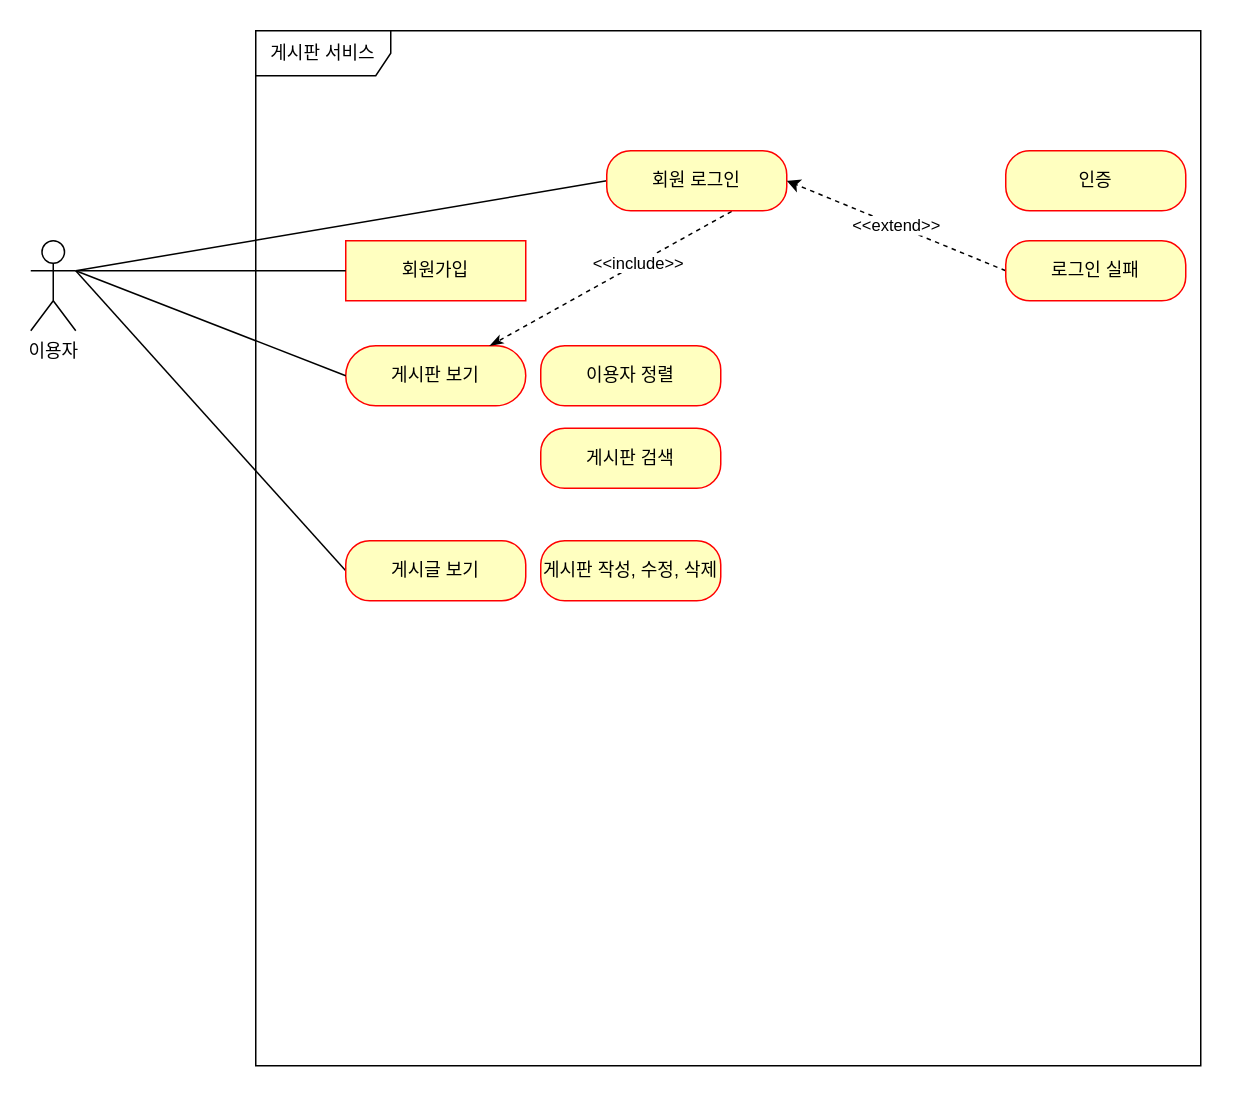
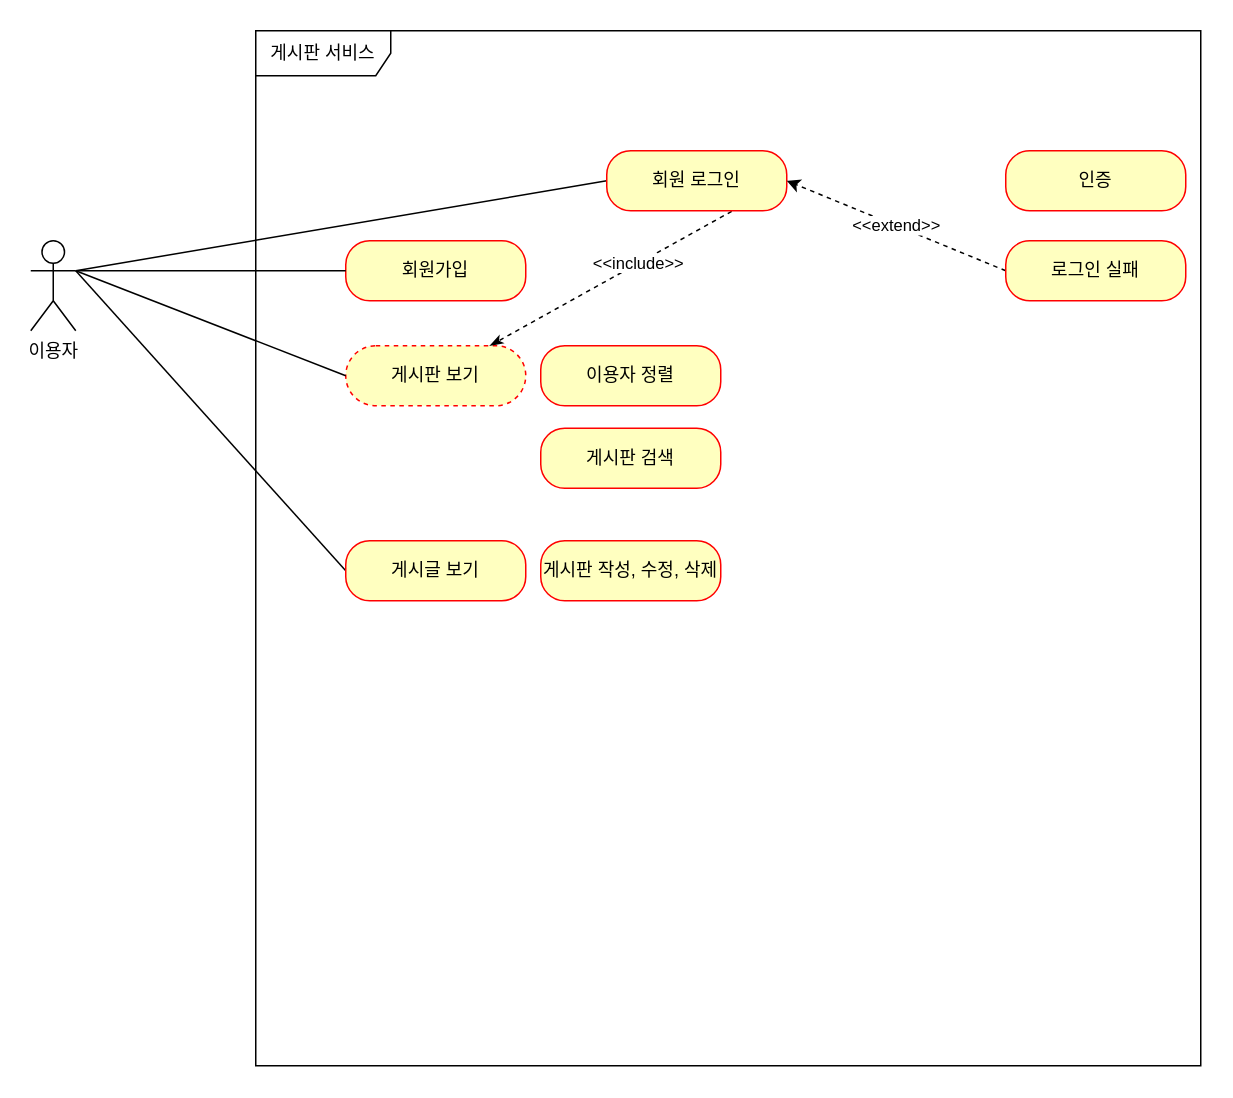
(436, 271) -> (436, 271)
(436, 376) -> (436, 376)
